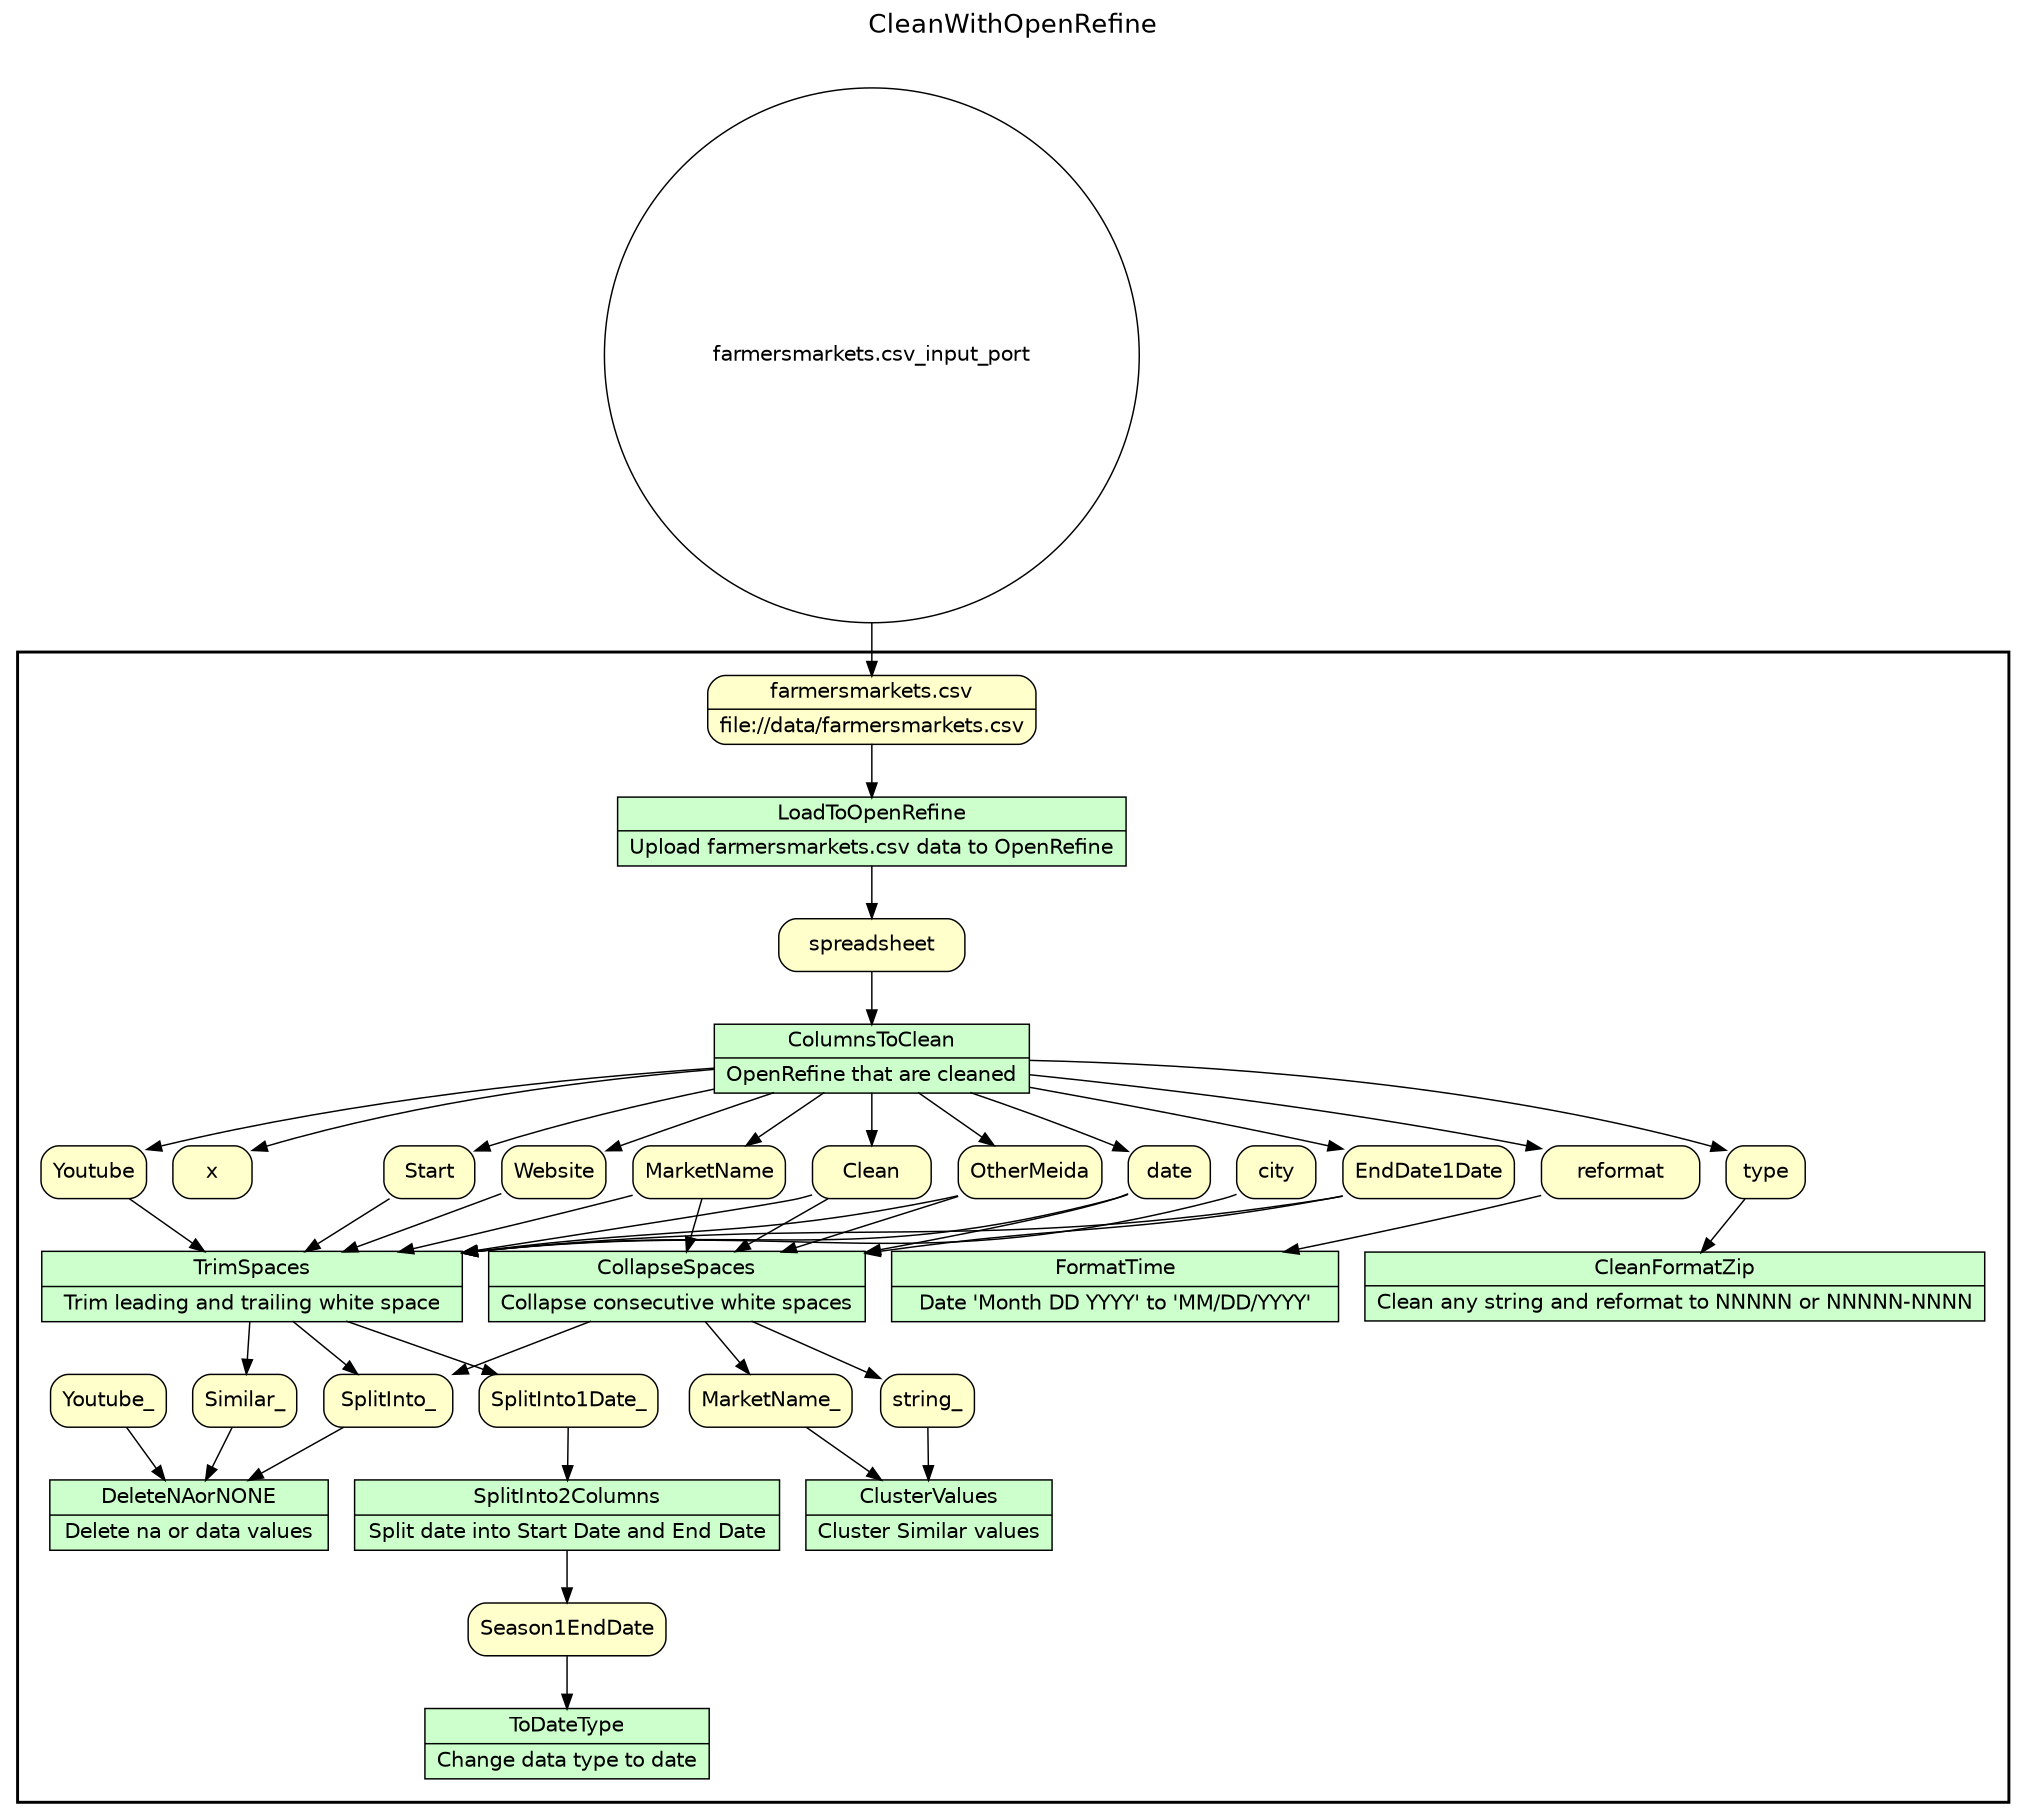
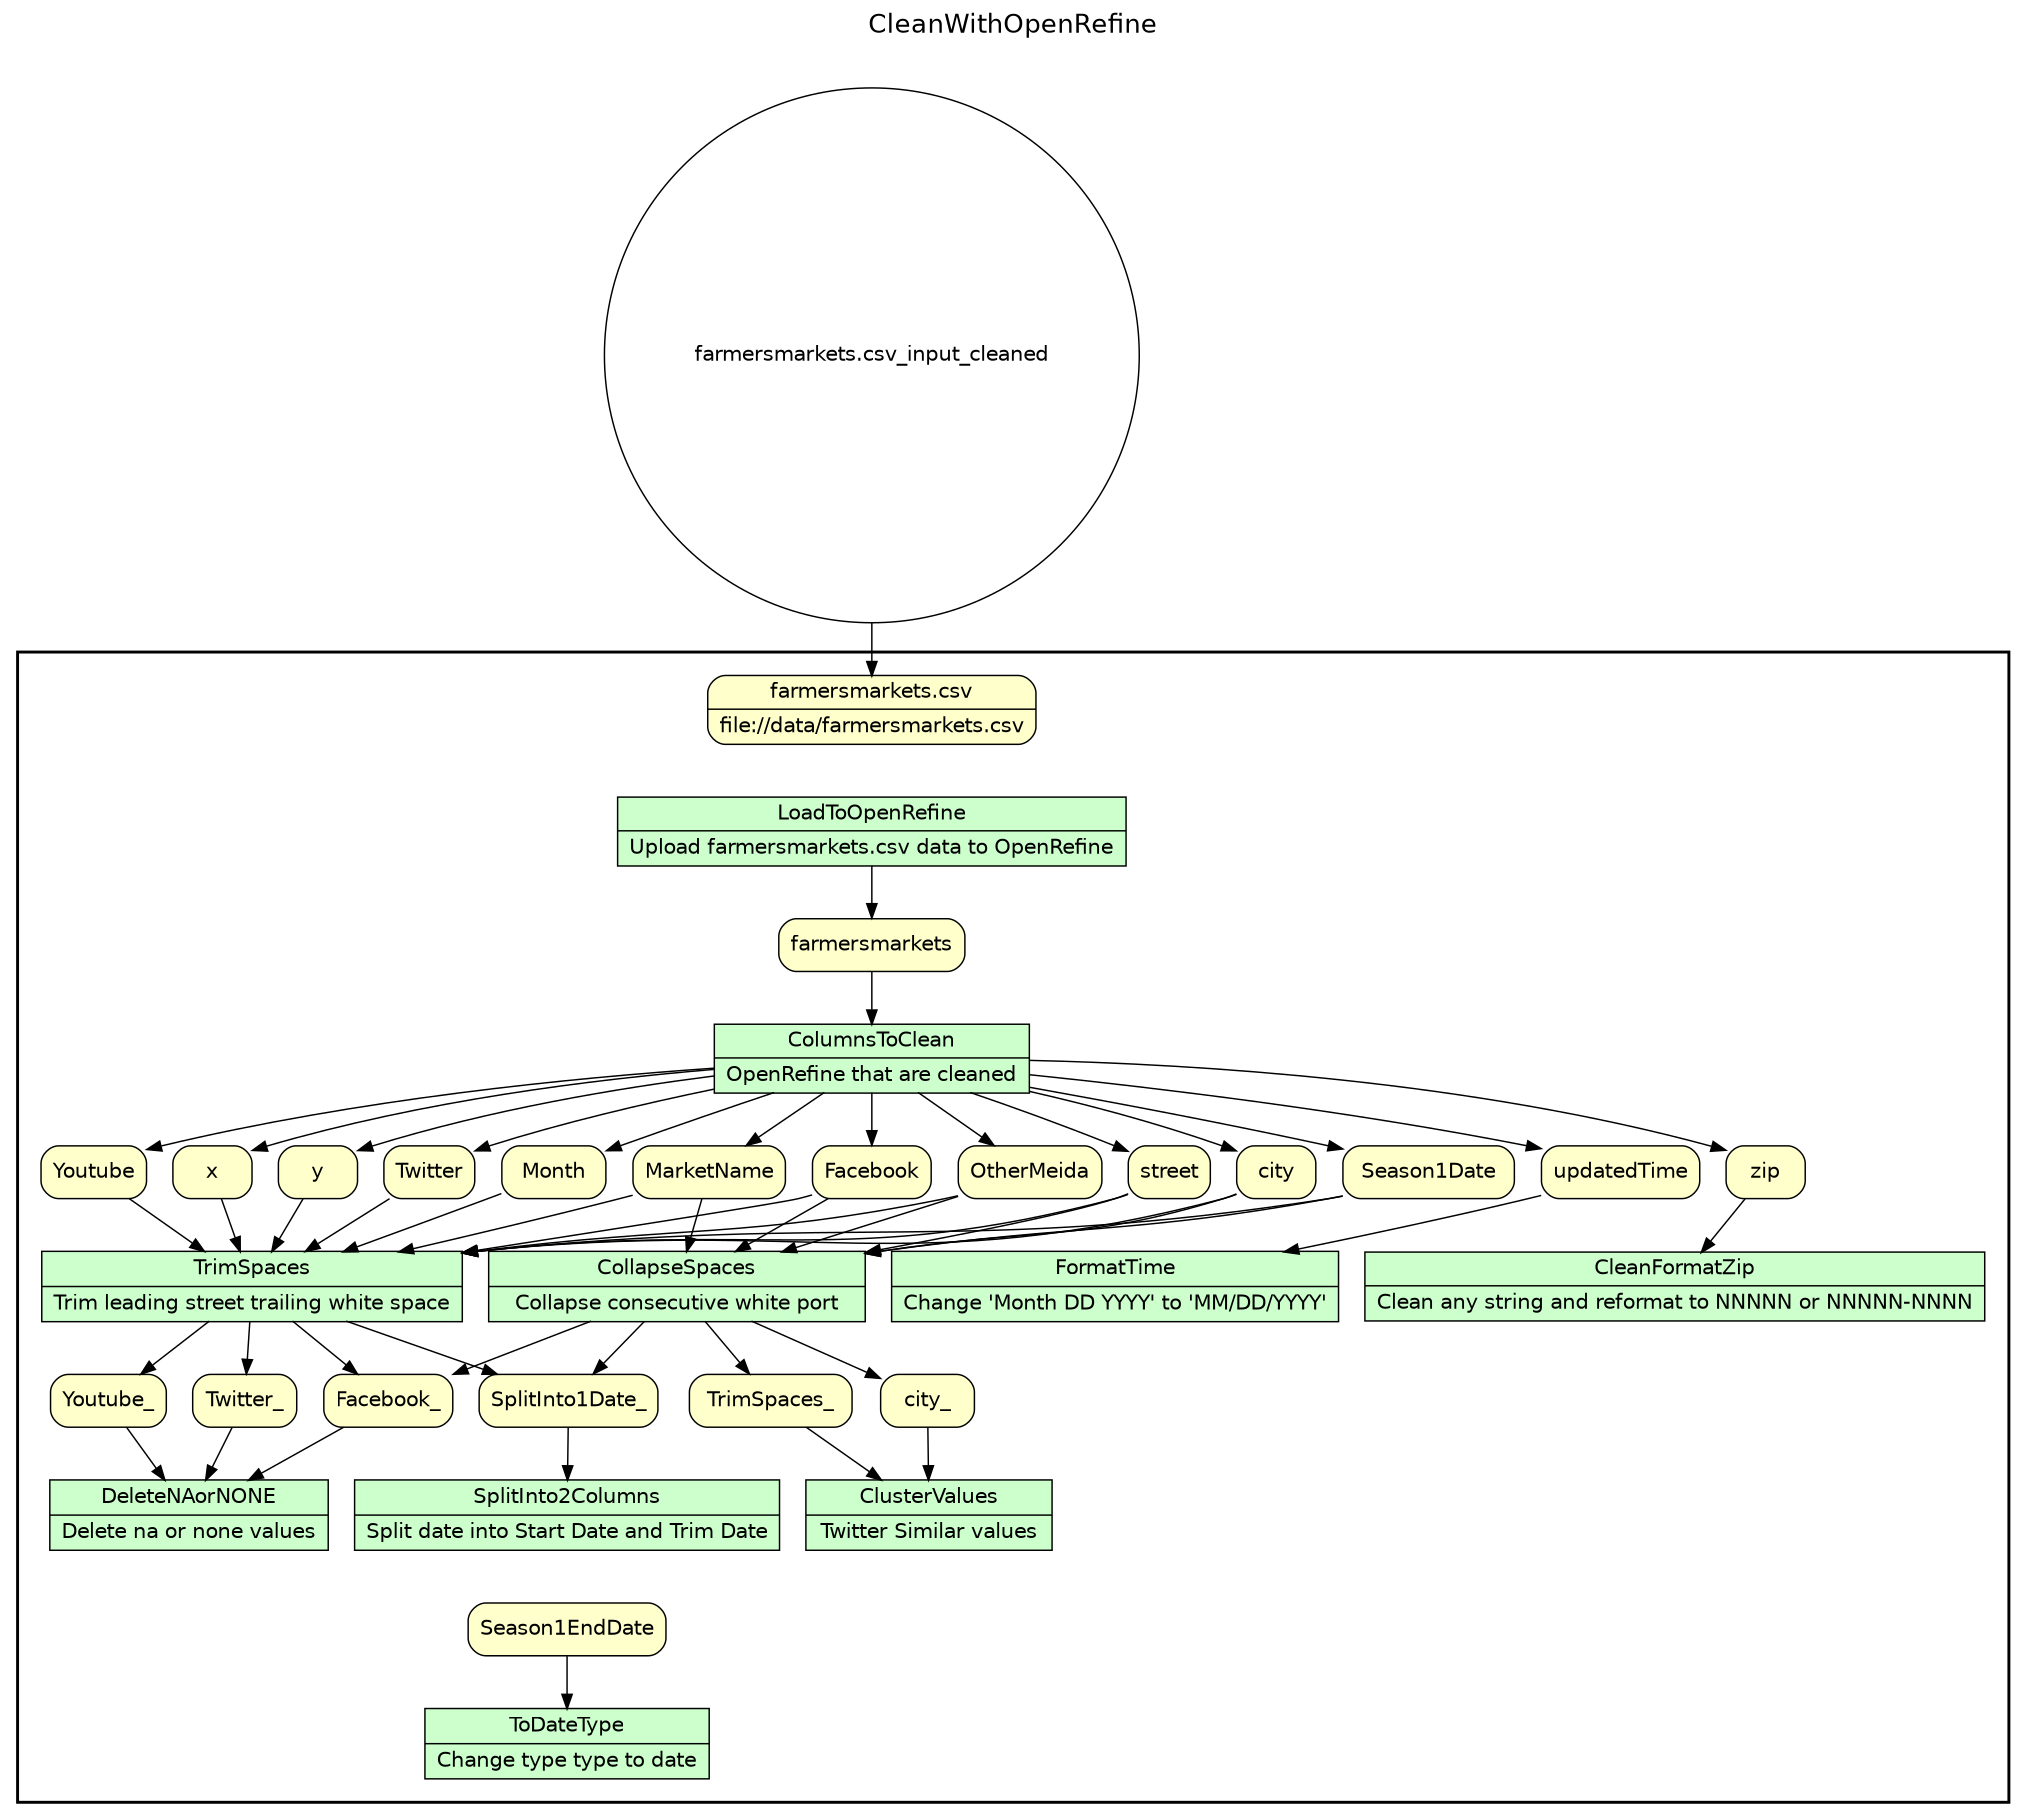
(872, 355) -> (872, 355)
(872, 763) -> none
(872, 945) -> (872, 945)
none -> (1127, 1116)
none -> (318, 1172)
(429, 1172) -> (429, 1172)
(554, 1172) -> (554, 1172)
(872, 1172) -> (872, 1172)
(1169, 1172) -> (1169, 1172)
(1429, 1172) -> (1429, 1172)
(1621, 1172) -> (1621, 1172)
(1766, 1172) -> (1766, 1172)
none -> (228, 1218)
none -> (1060, 1232)
(252, 1303) -> (252, 1303)
(677, 1303) -> (677, 1303)
(1115, 1303) -> (1115, 1303)
none -> (624, 1342)
none -> (181, 1343)
(245, 1401) -> (245, 1401)
(388, 1401) -> (388, 1401)
(771, 1401) -> (771, 1401)
(928, 1401) -> (928, 1401)
(189, 1532) -> (189, 1532)
(567, 1532) -> (567, 1532)
(929, 1532) -> (929, 1532)
(567, 1569) -> none
(567, 1761) -> (567, 1761)
